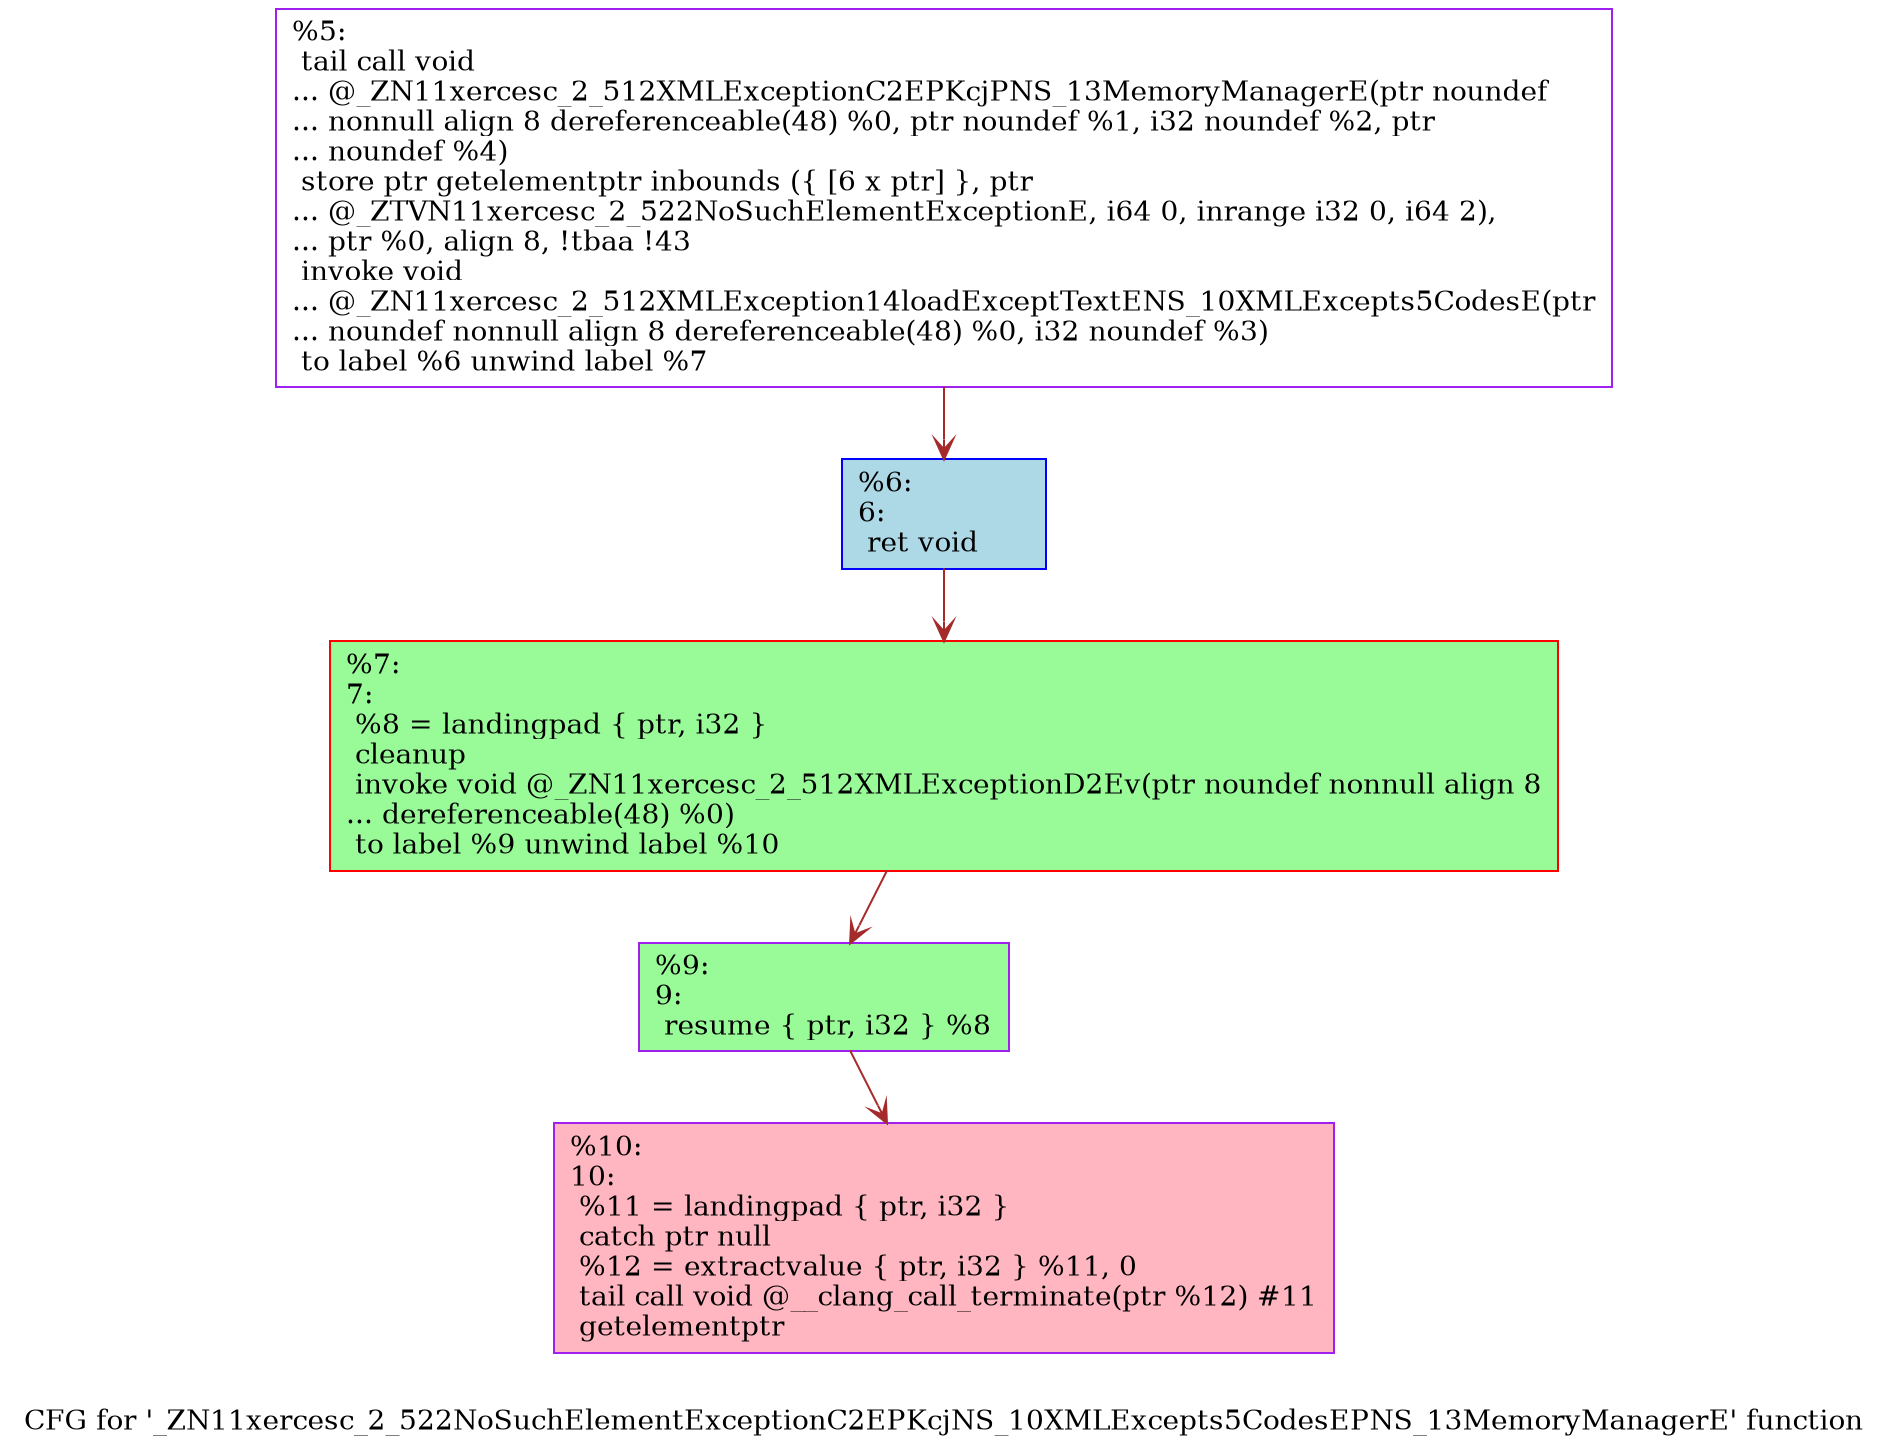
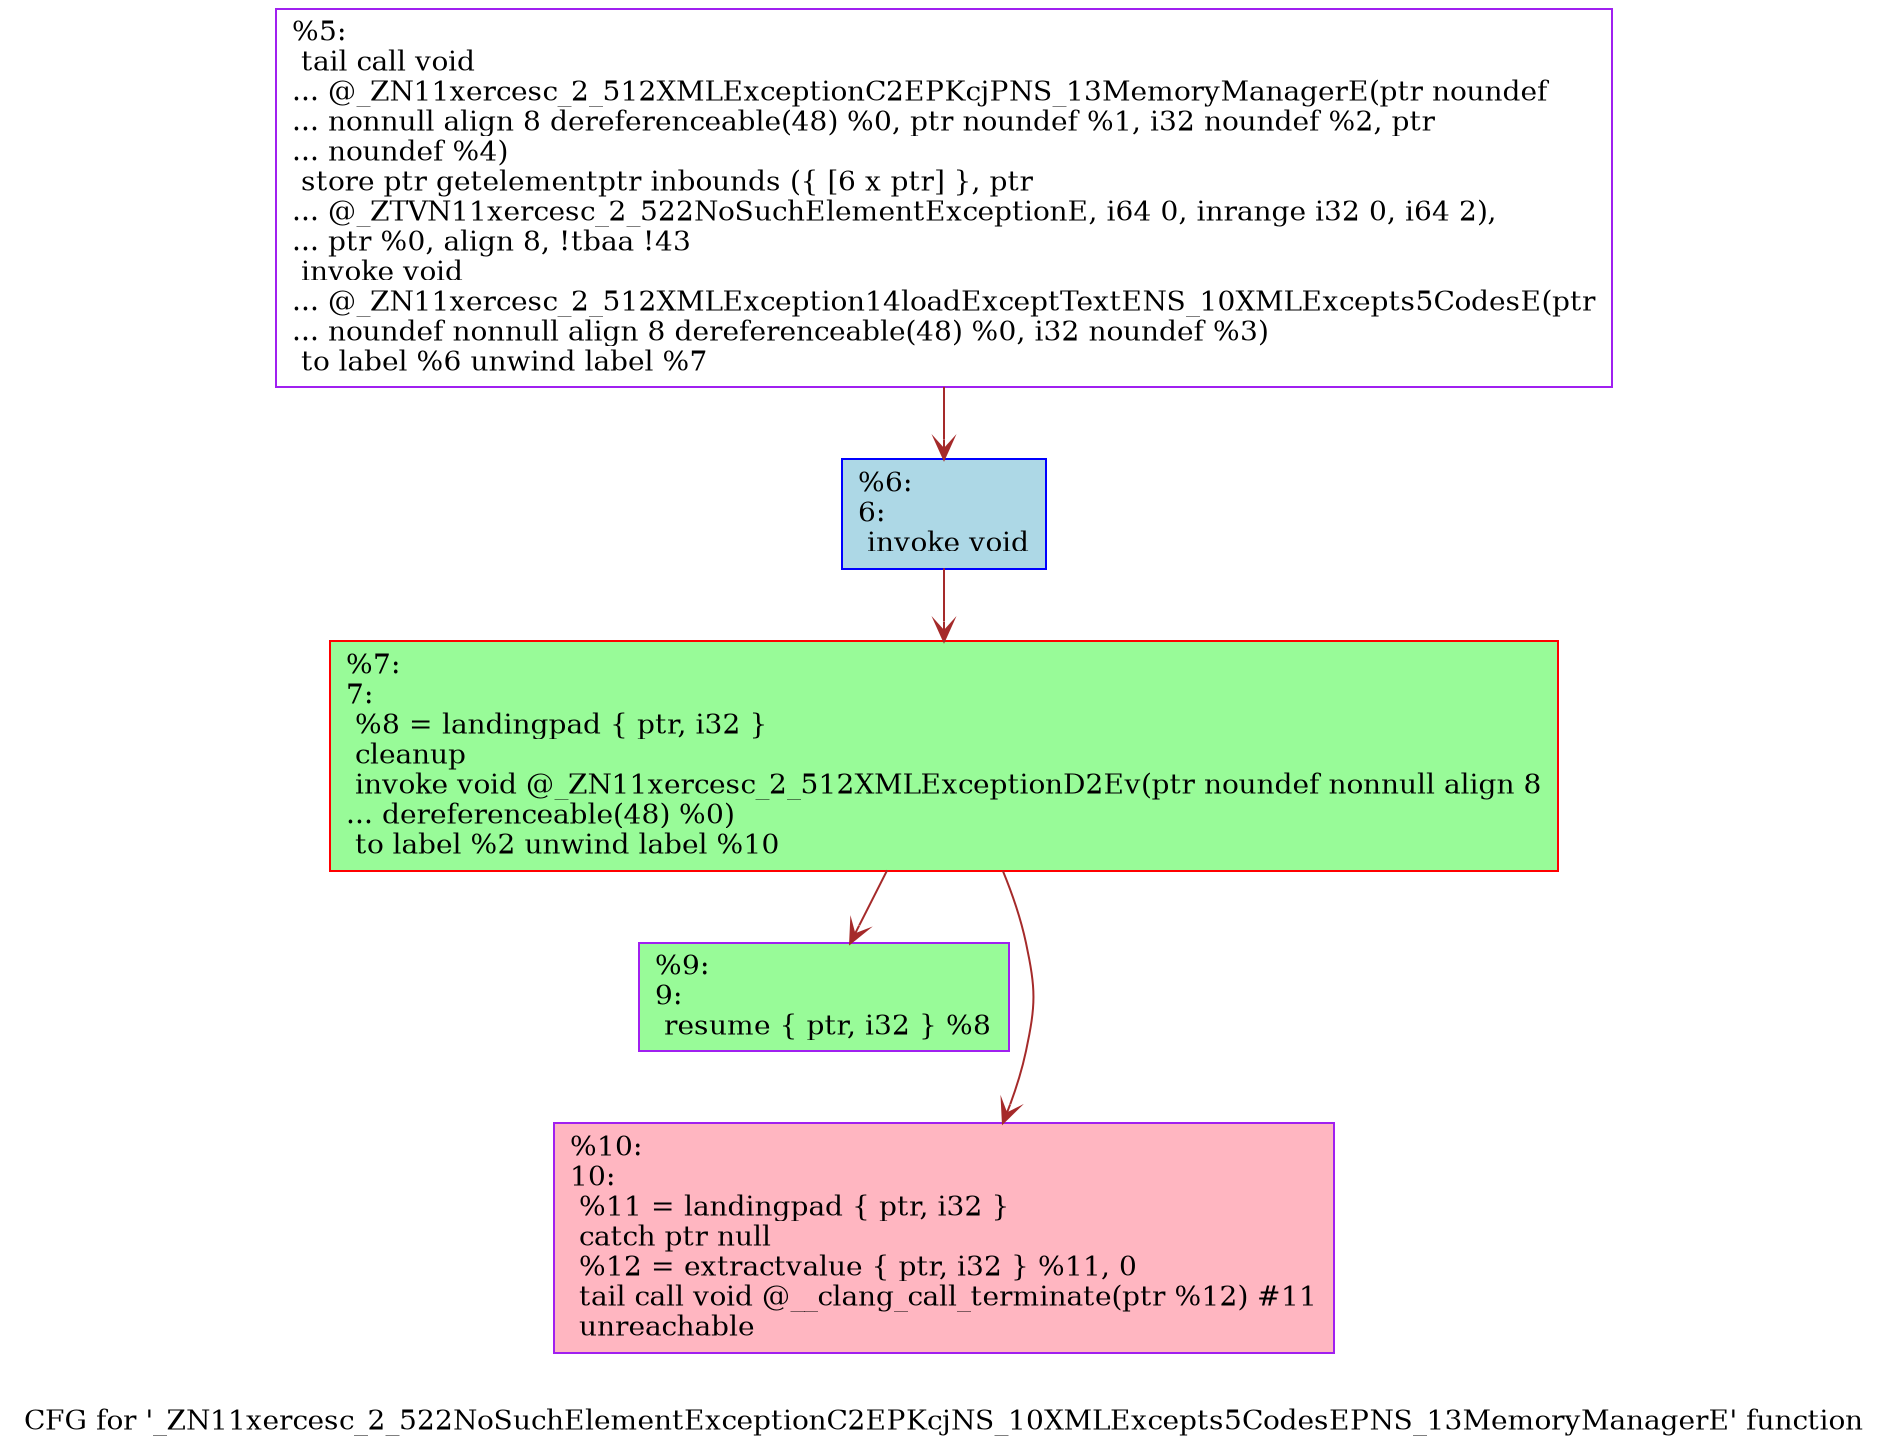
(919, 543) -> (944, 543)
(563, 845) -> (563, 845)
(864, 1078) -> (1033, 987)
(678, 1327) -> (663, 1327)
